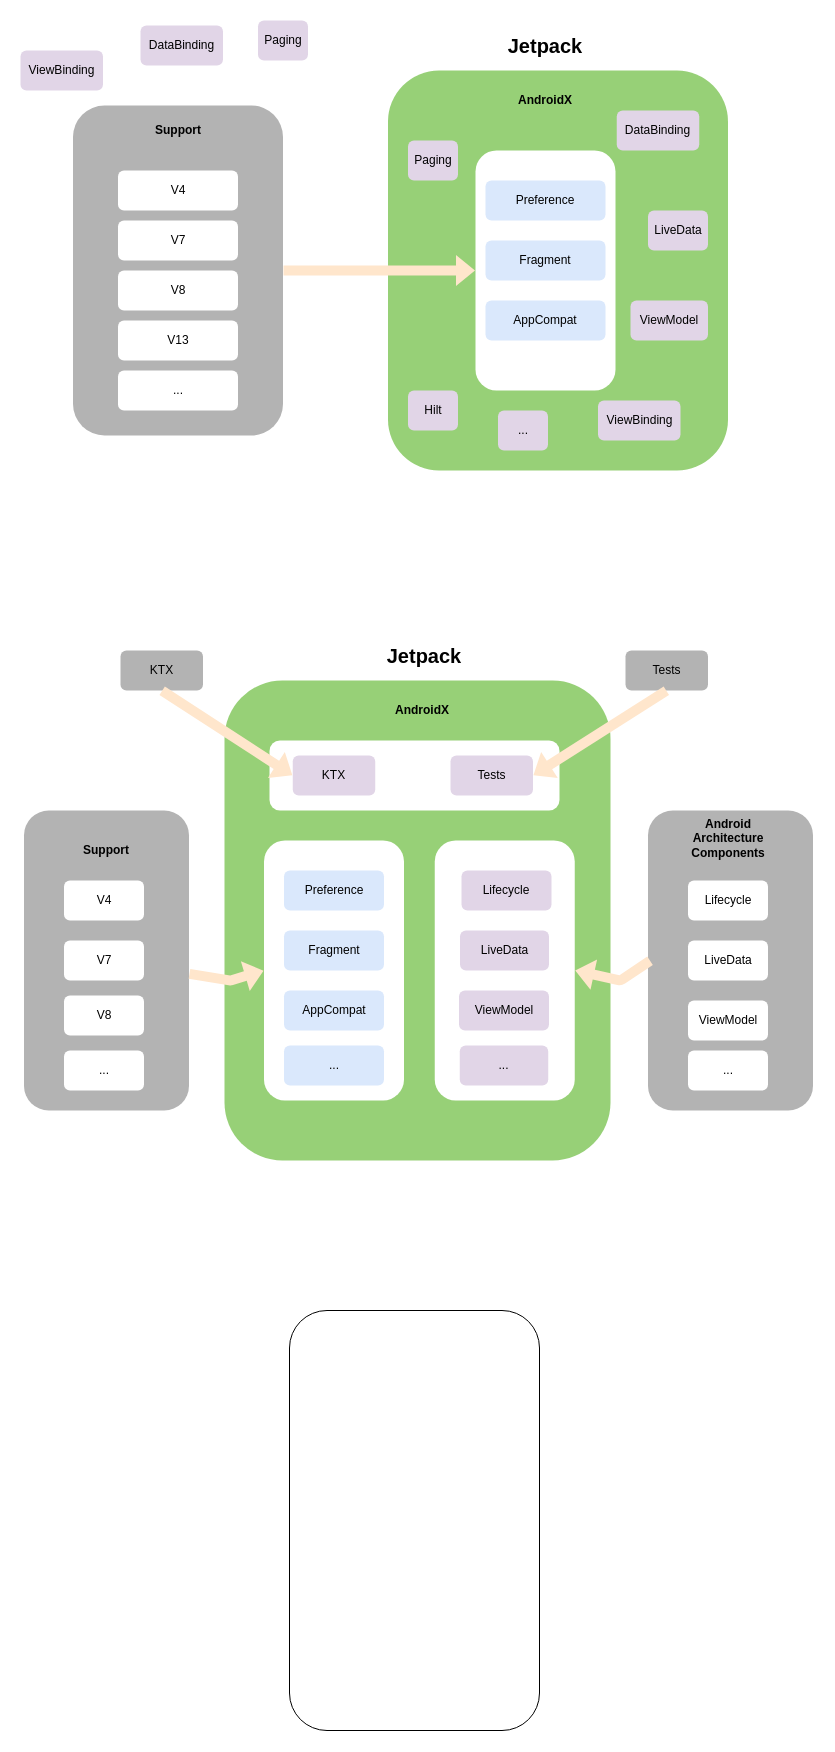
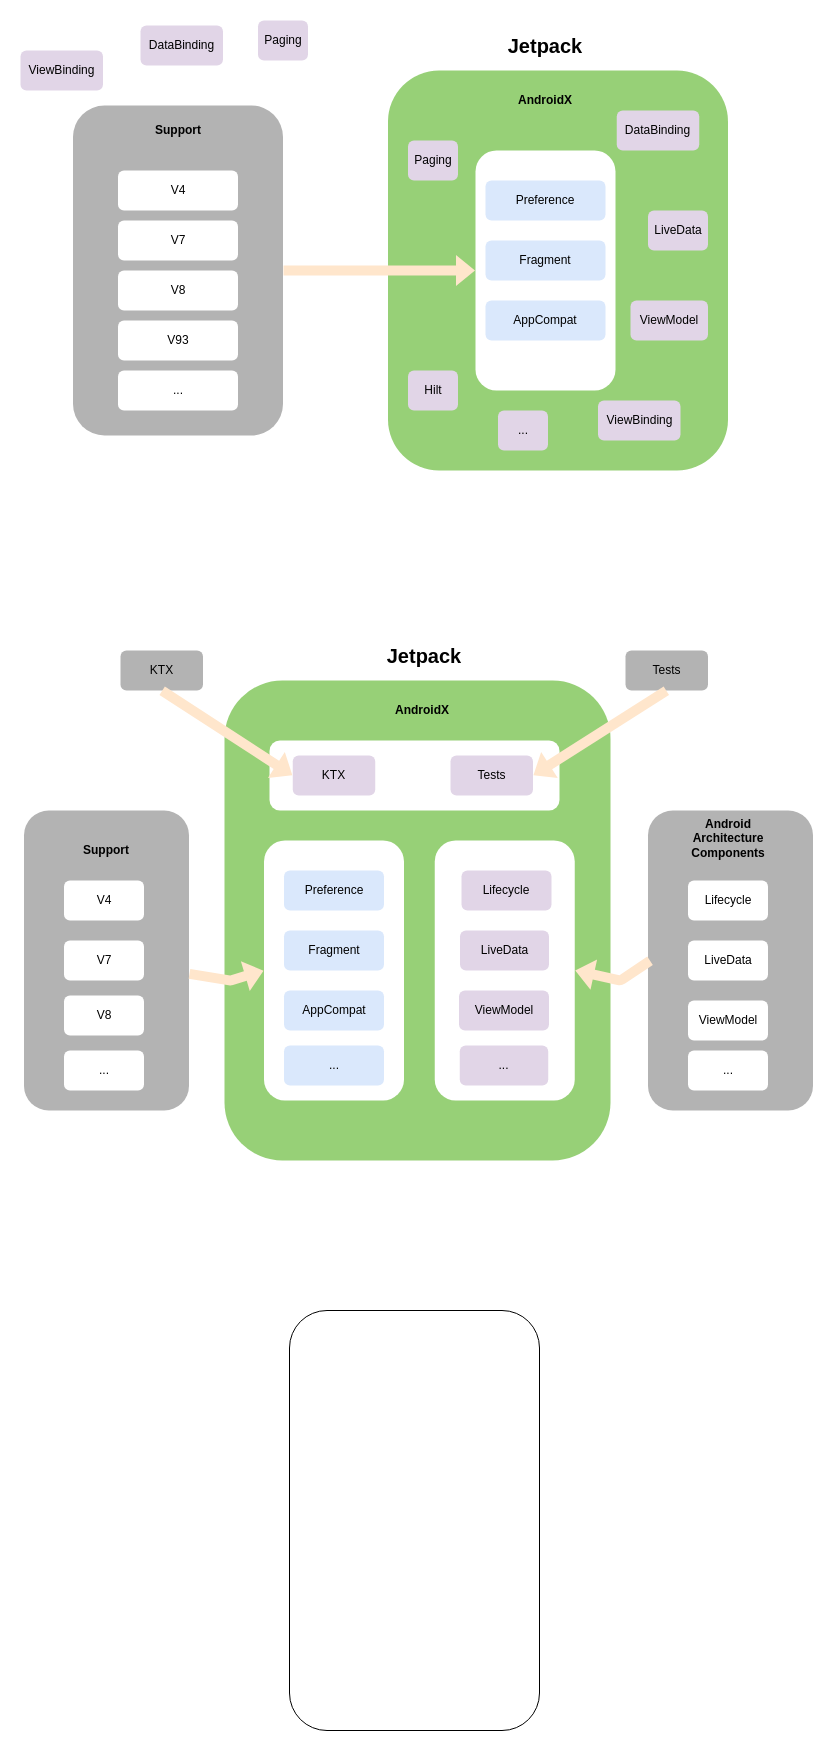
(179, 341) -> (179, 341)
(433, 411) -> (433, 391)
